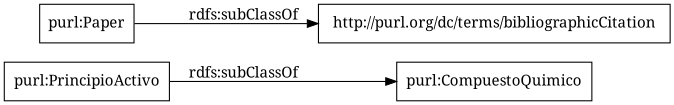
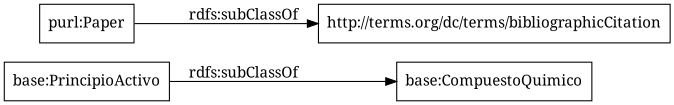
(494, 24) -> (494, 24)
(87, 81) -> (87, 81)
(494, 81) -> (494, 81)
